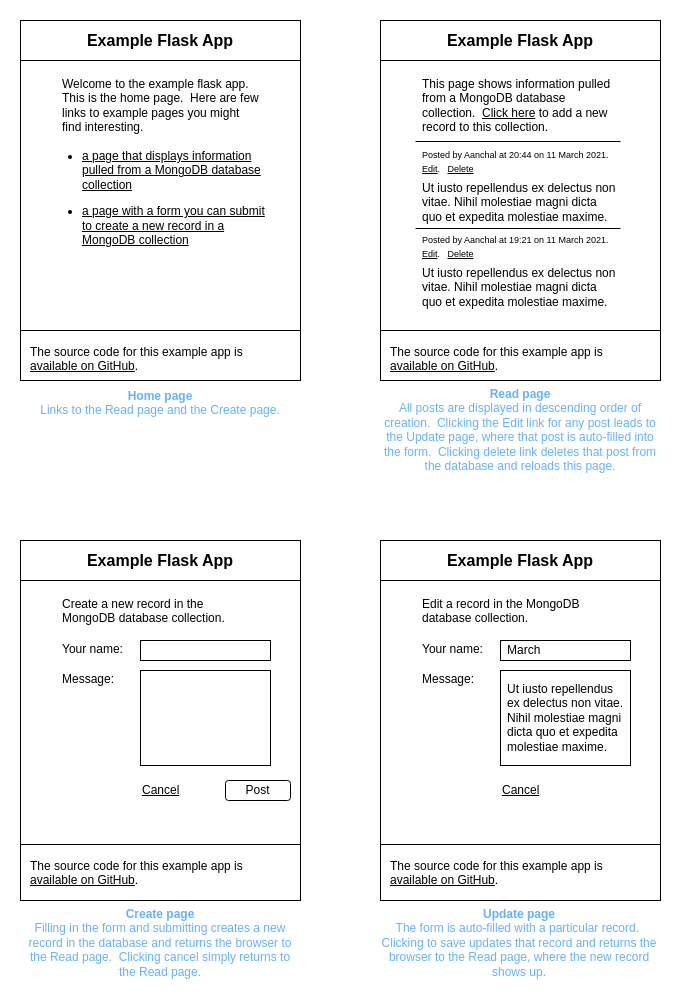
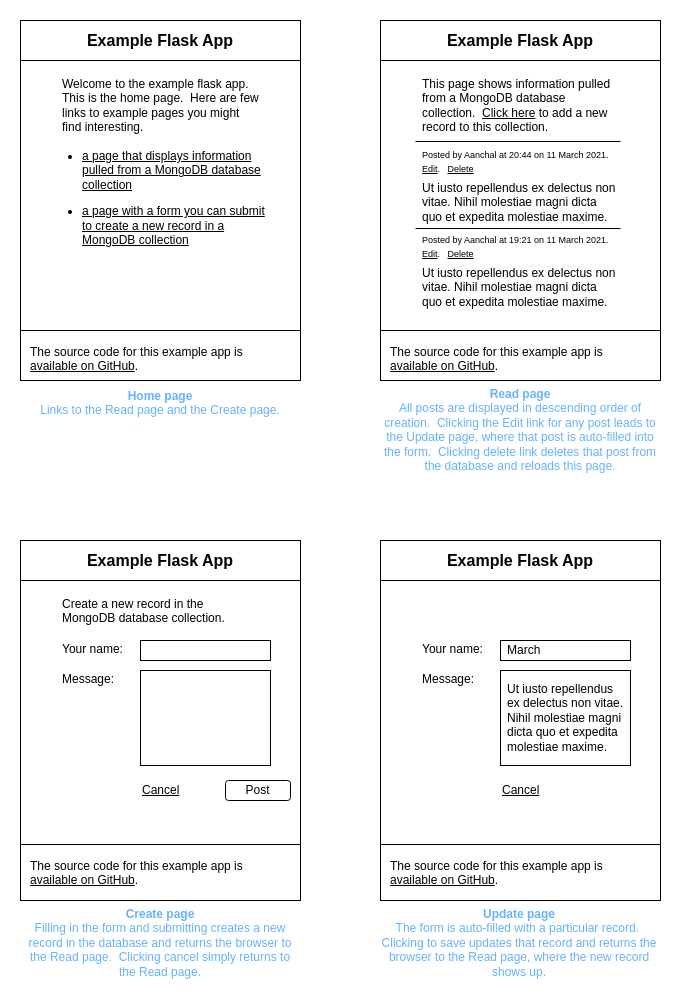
(521, 611) -> none
